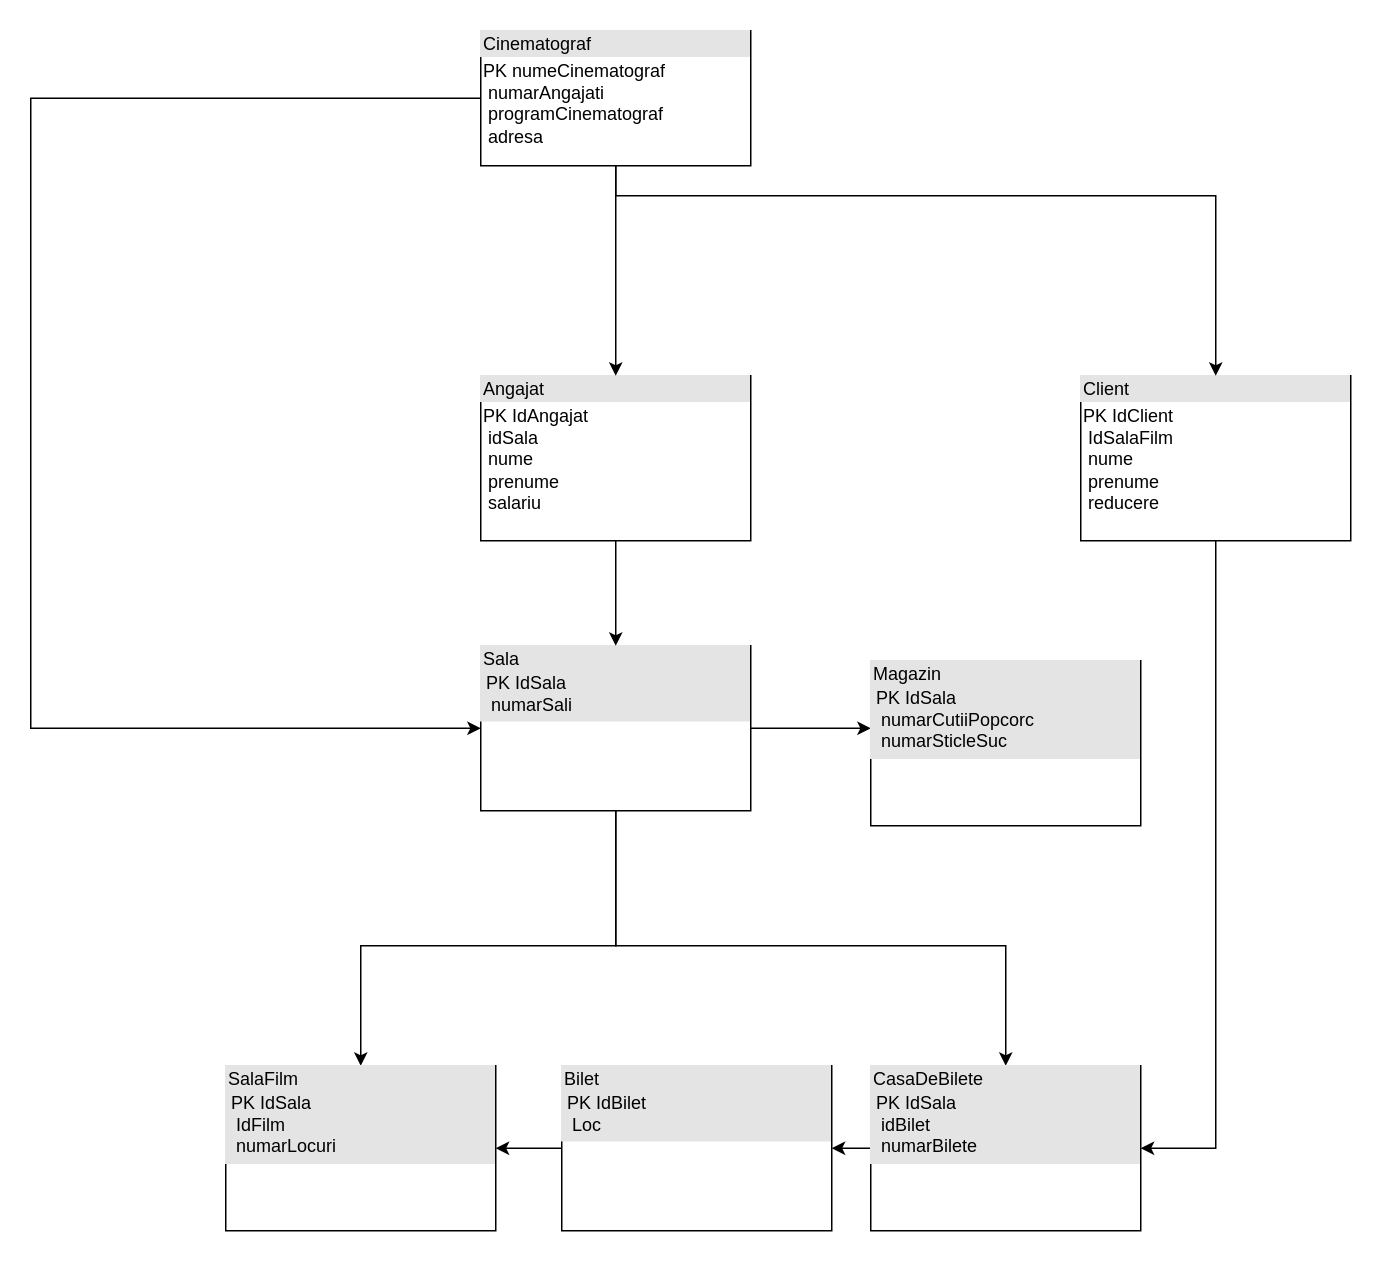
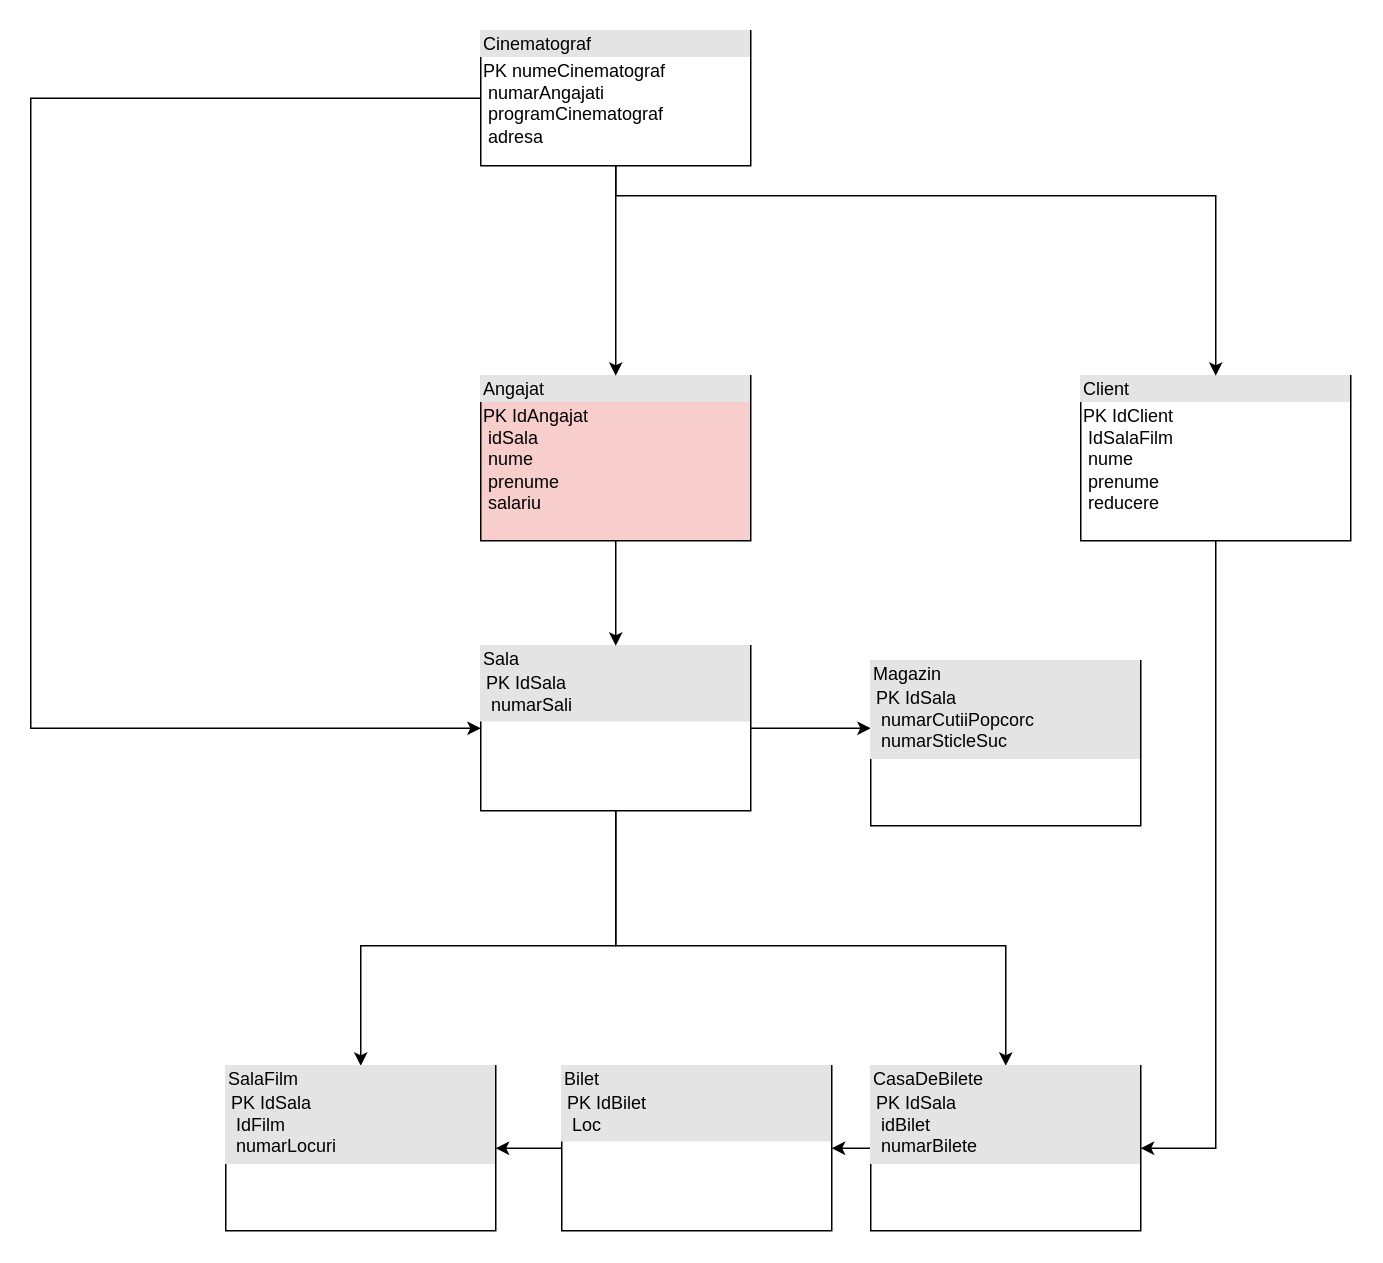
(616, 458) -> (616, 458)
